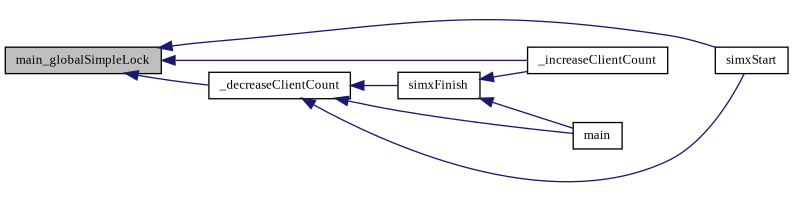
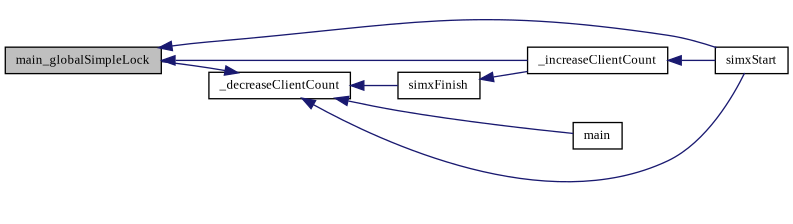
none -> (698, 60)
(173, 81) -> (194, 66)
(533, 115) -> none
